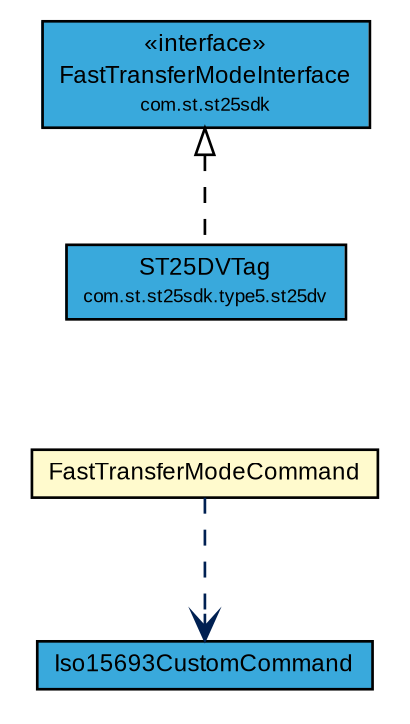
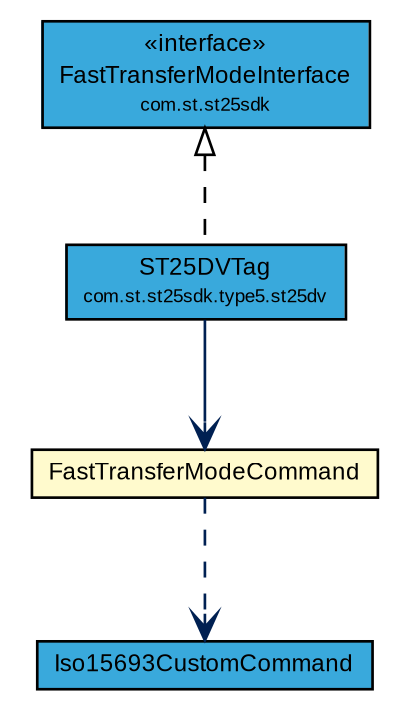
none -> (205, 371)
